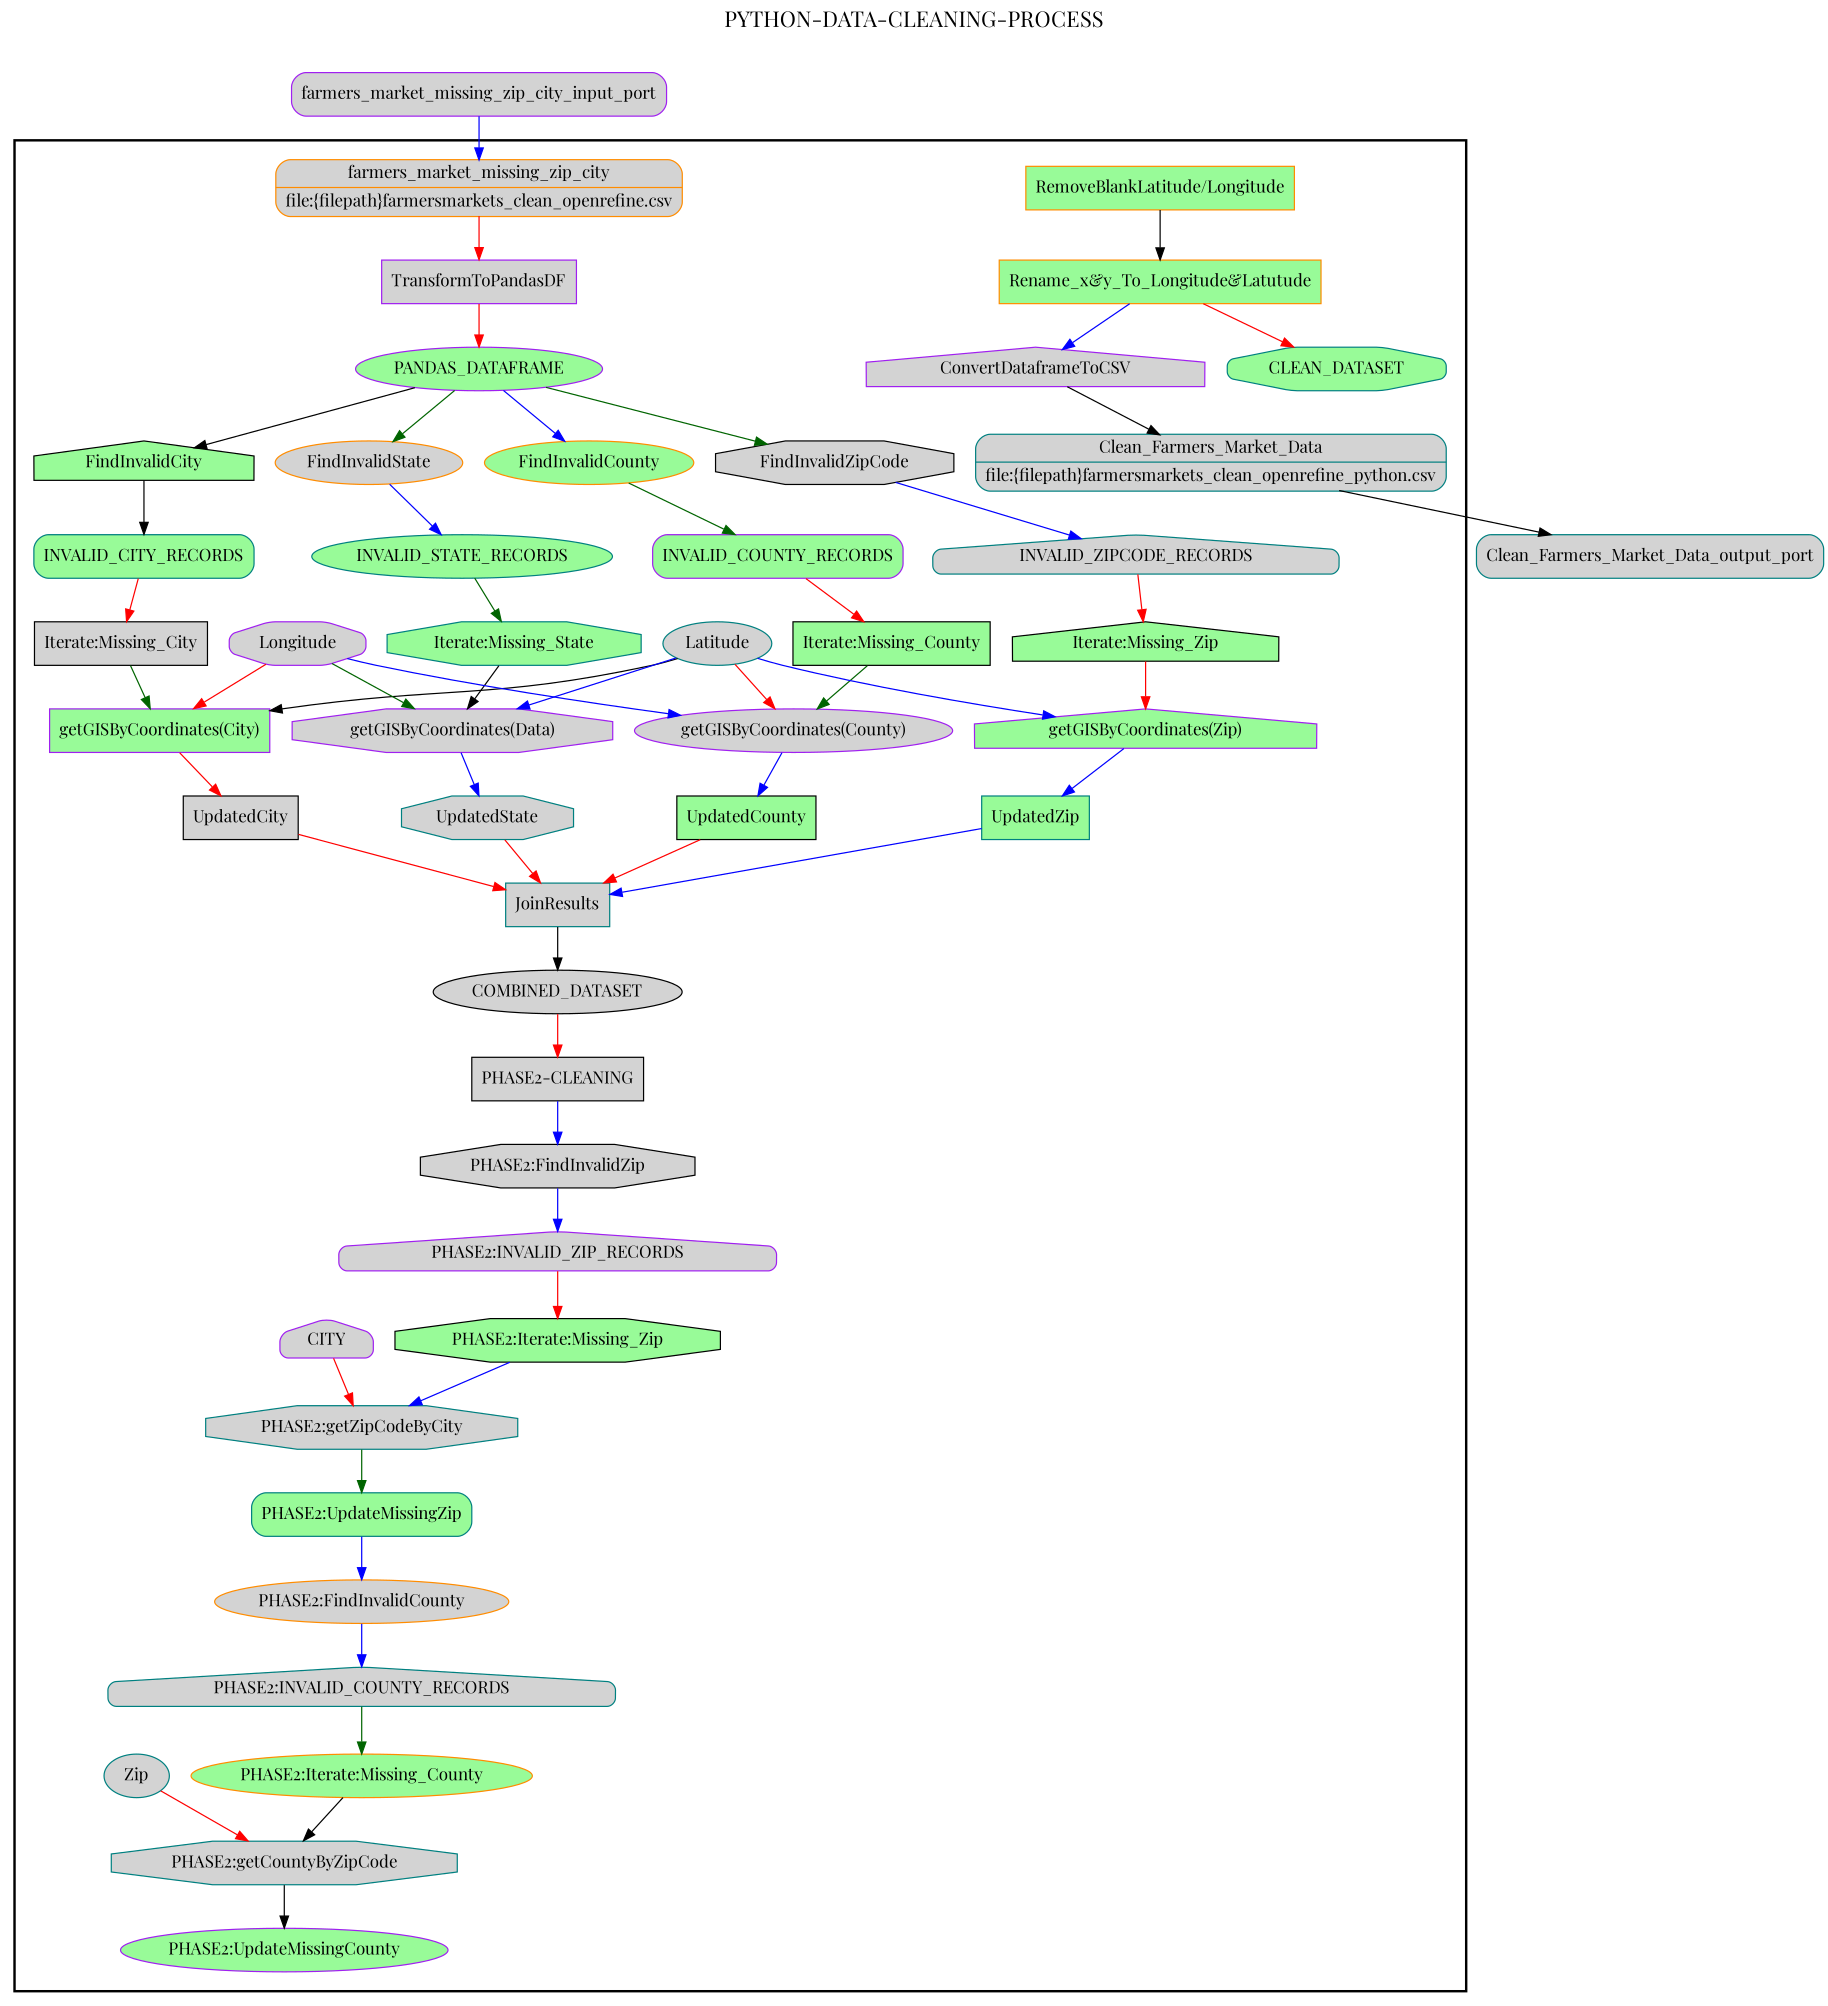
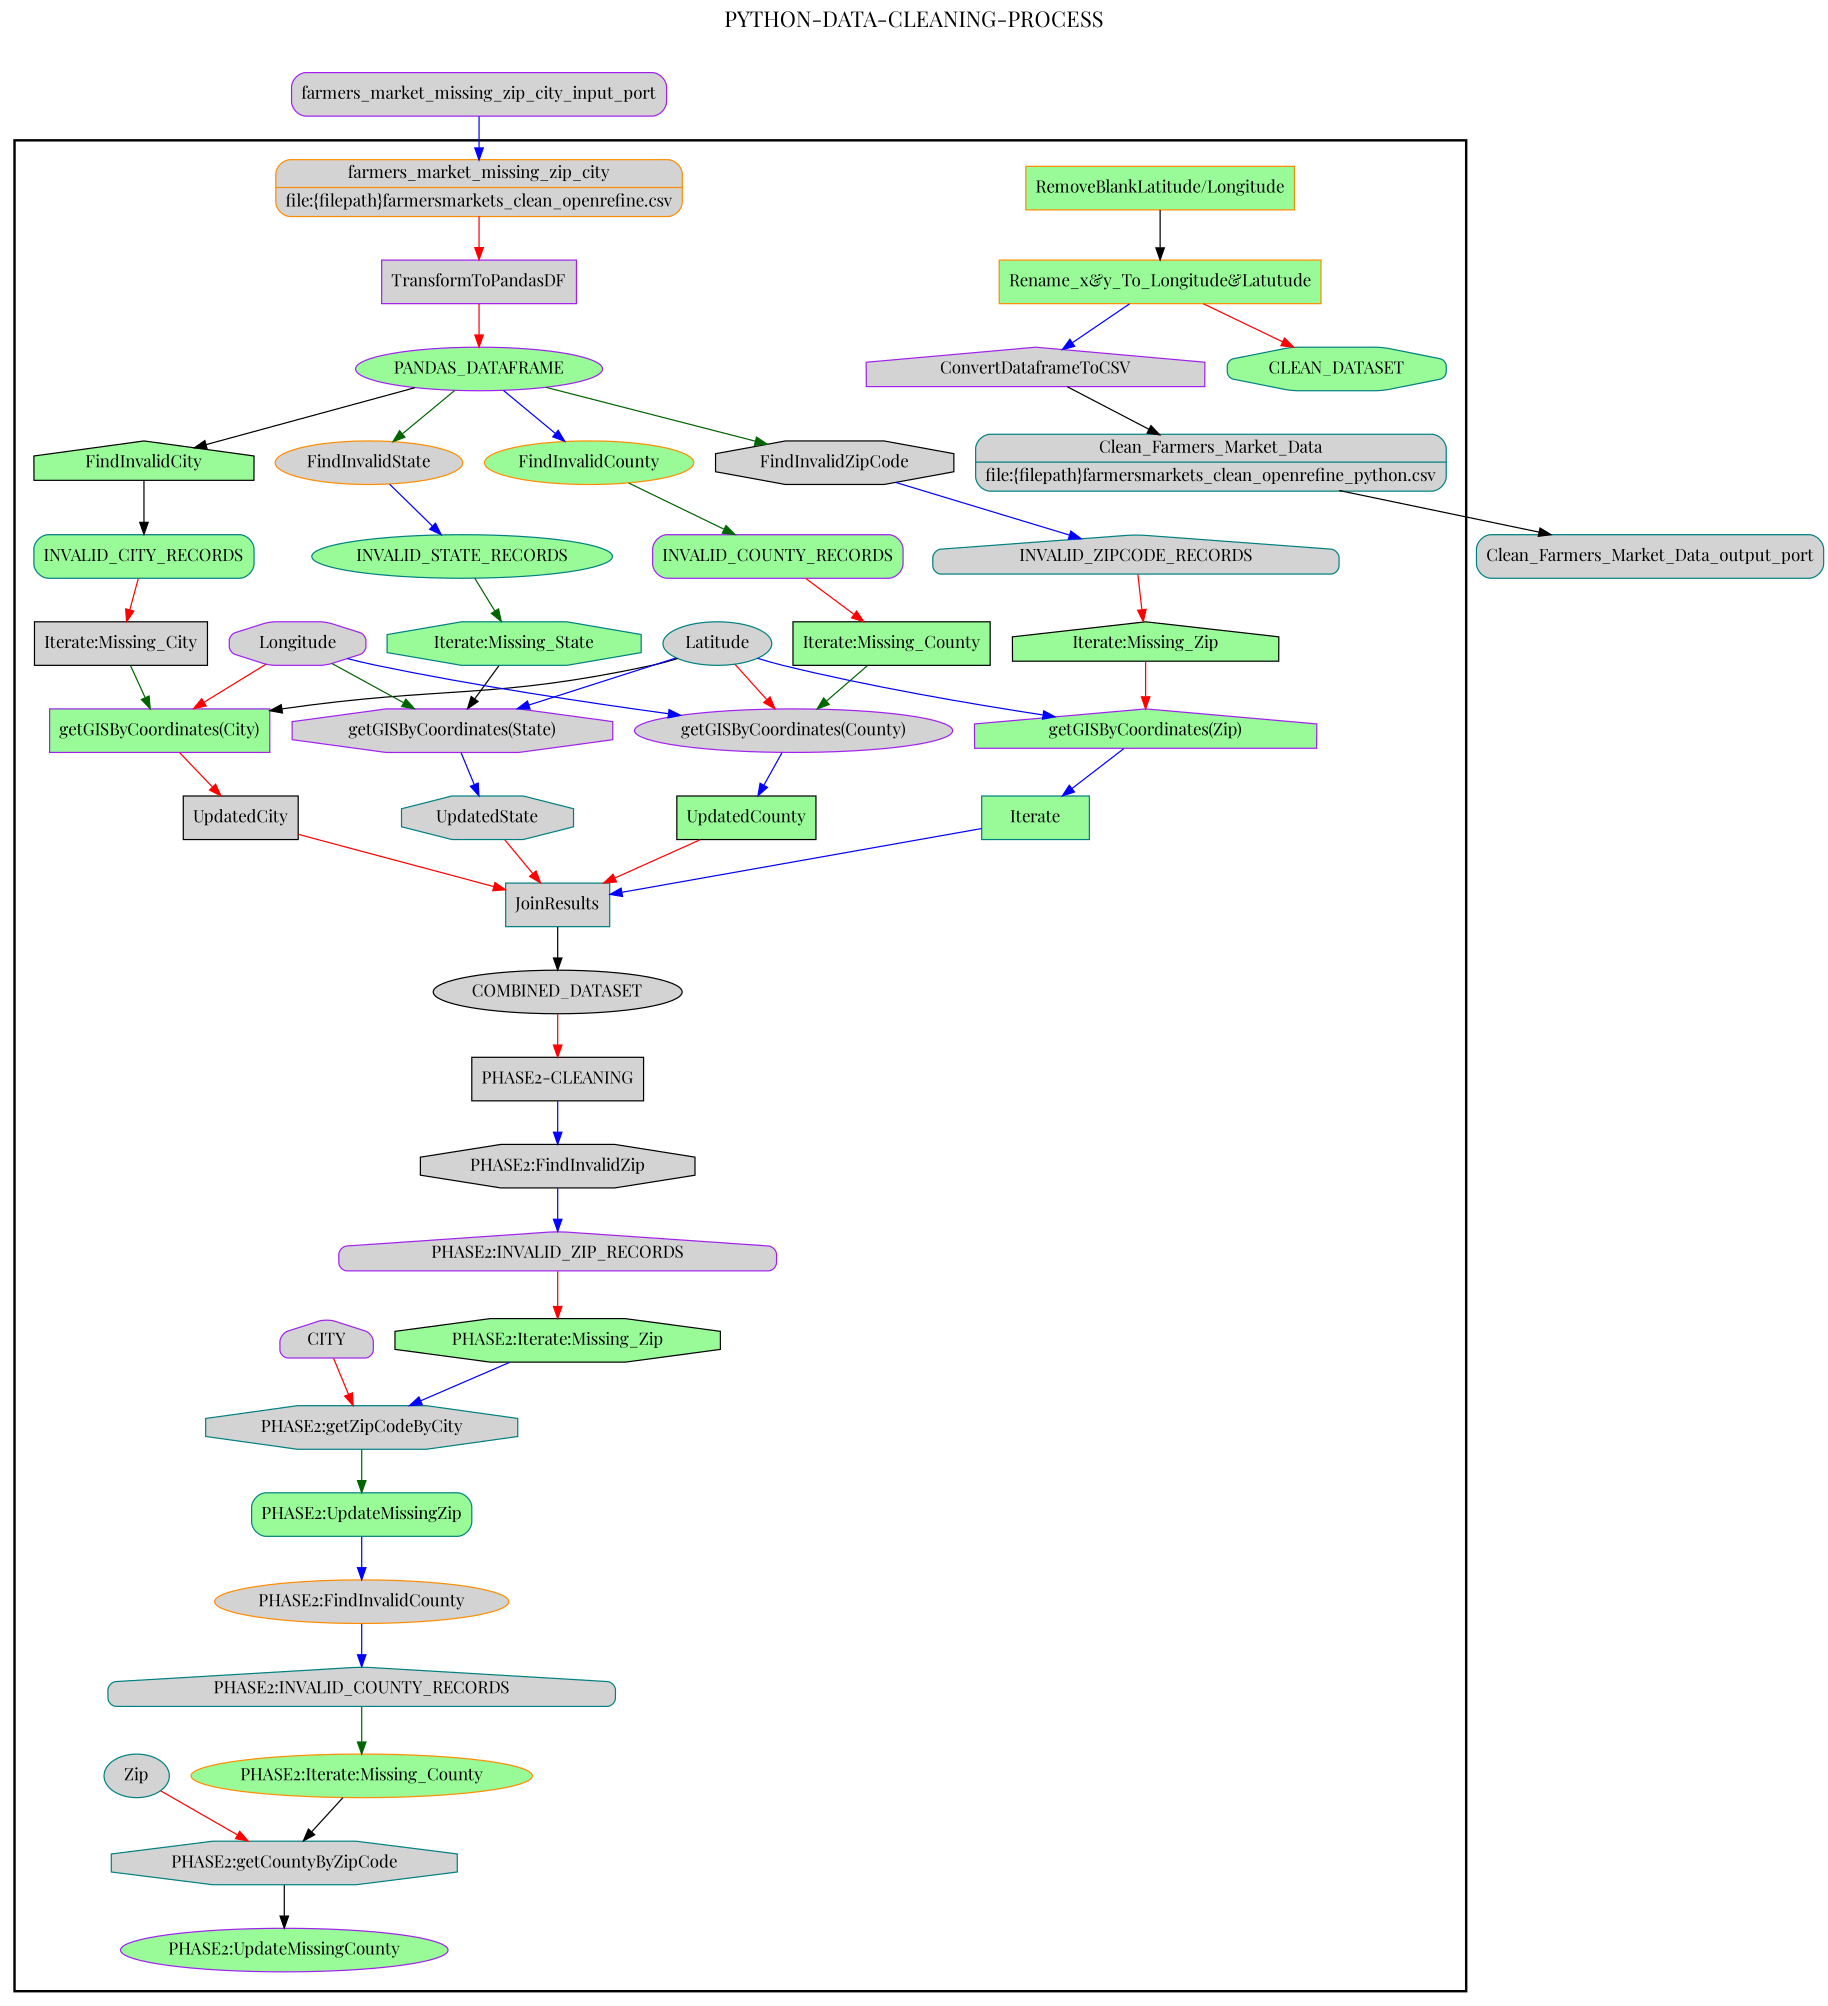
(452, 731) -> (452, 731)
(1036, 818) -> (1036, 818)
